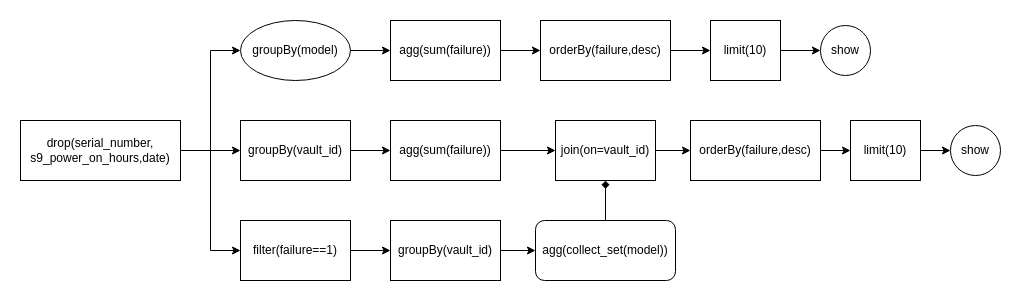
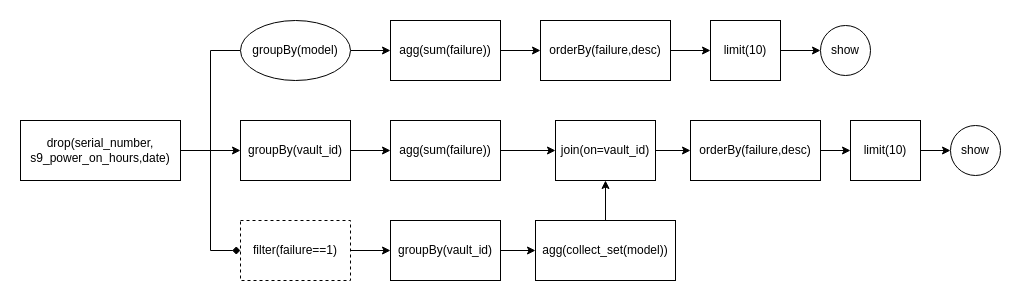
(232, 51) -> (235, 51)
(606, 189) -> (606, 189)
(232, 251) -> (232, 251)
(296, 251) -> (296, 251)
(606, 251) -> (606, 251)
